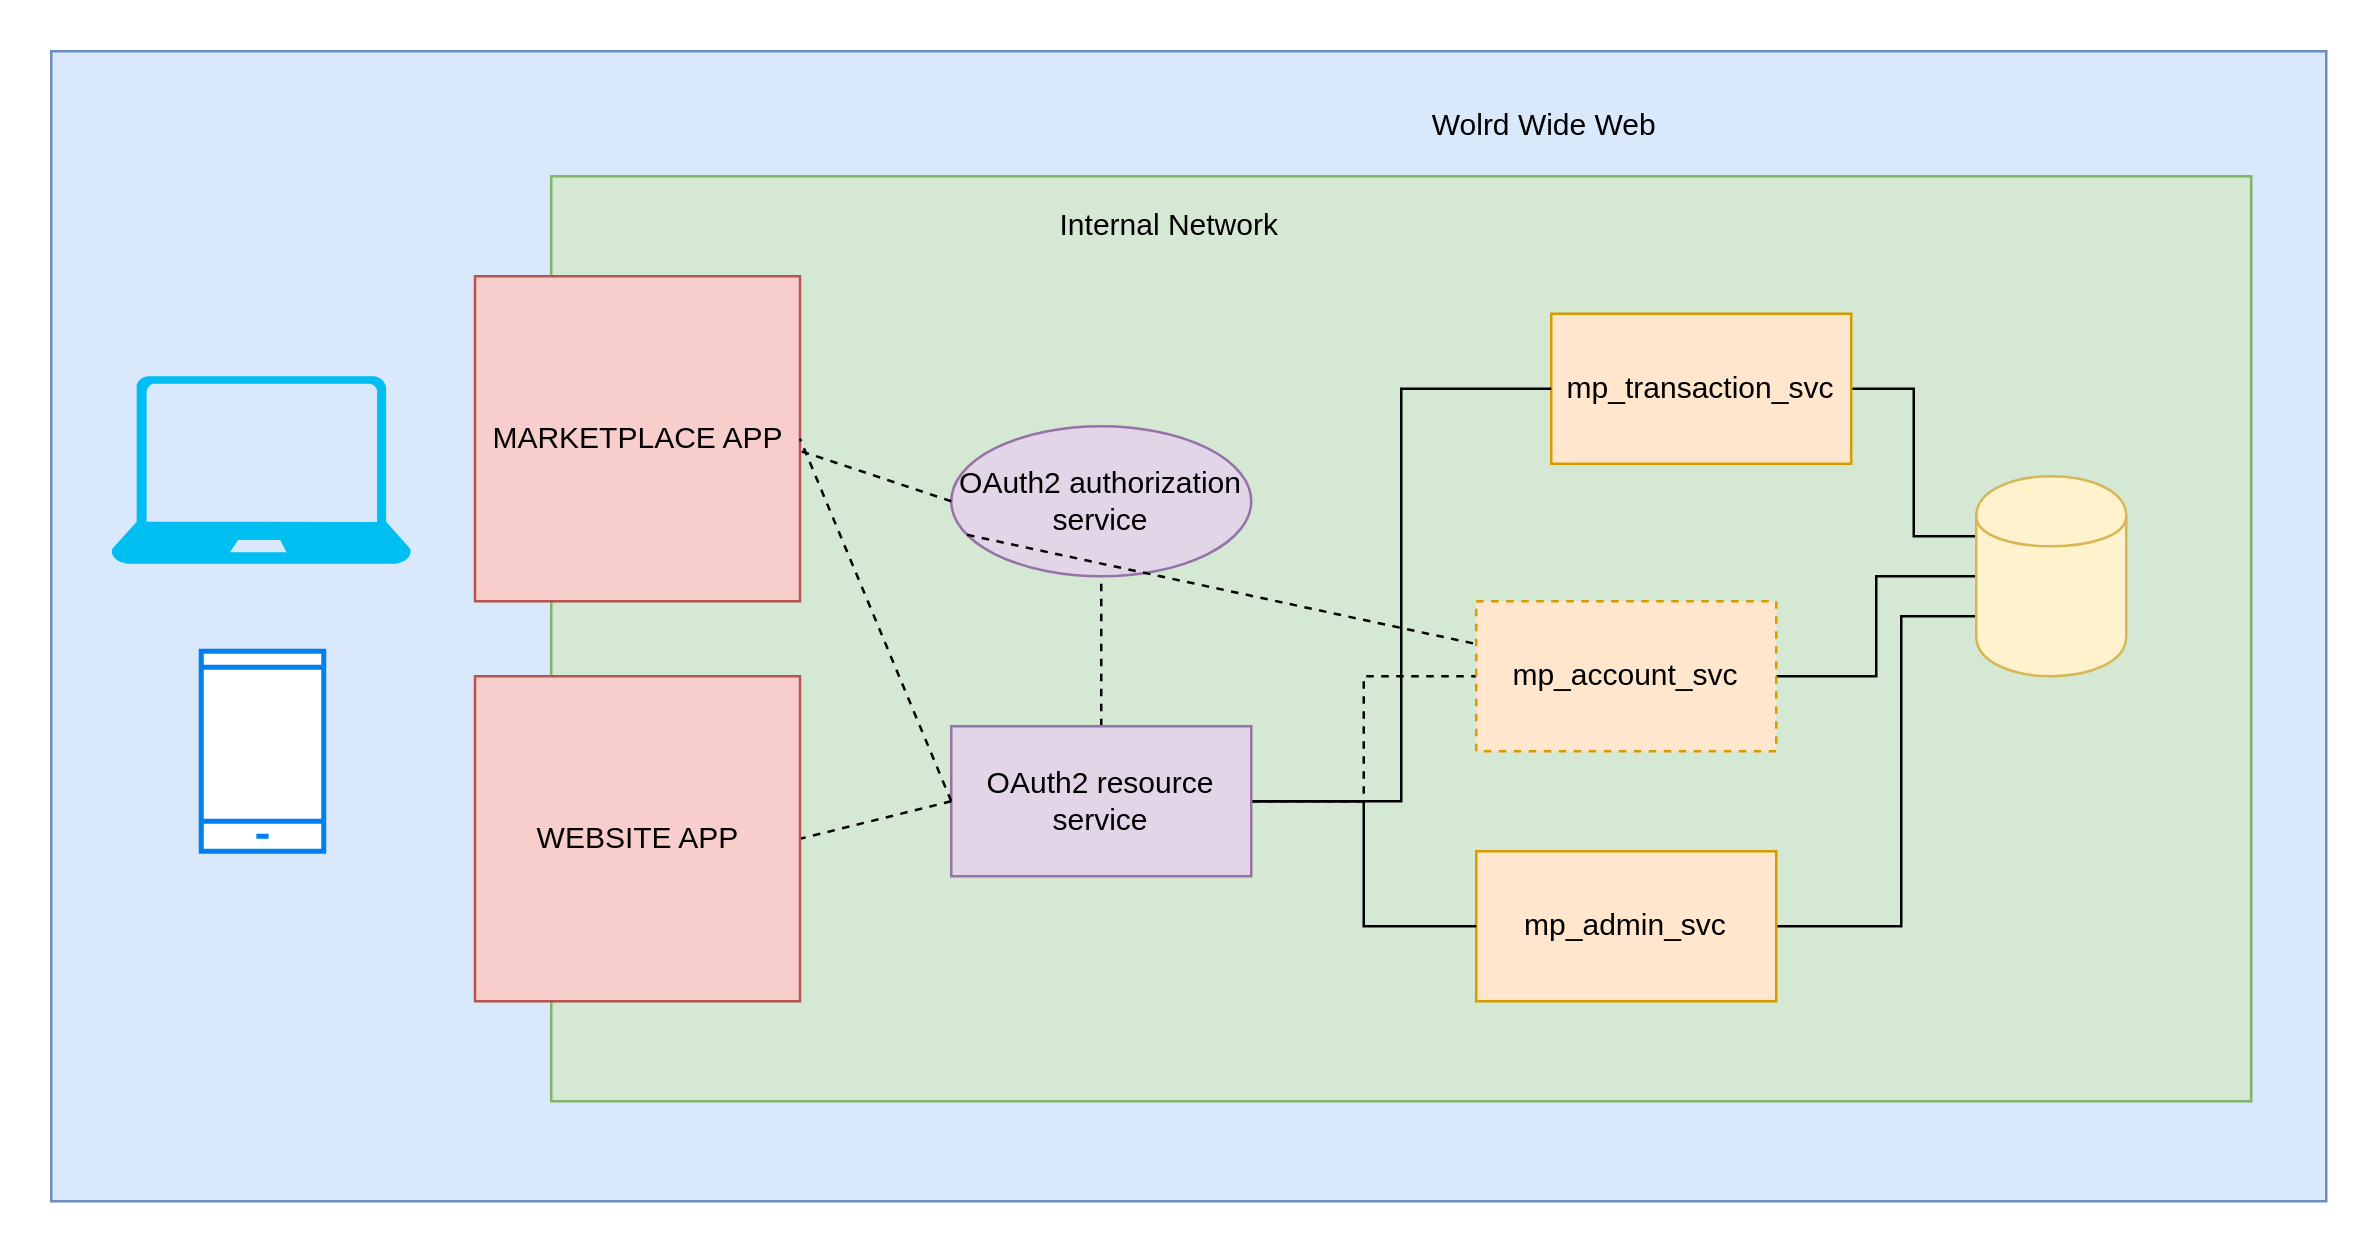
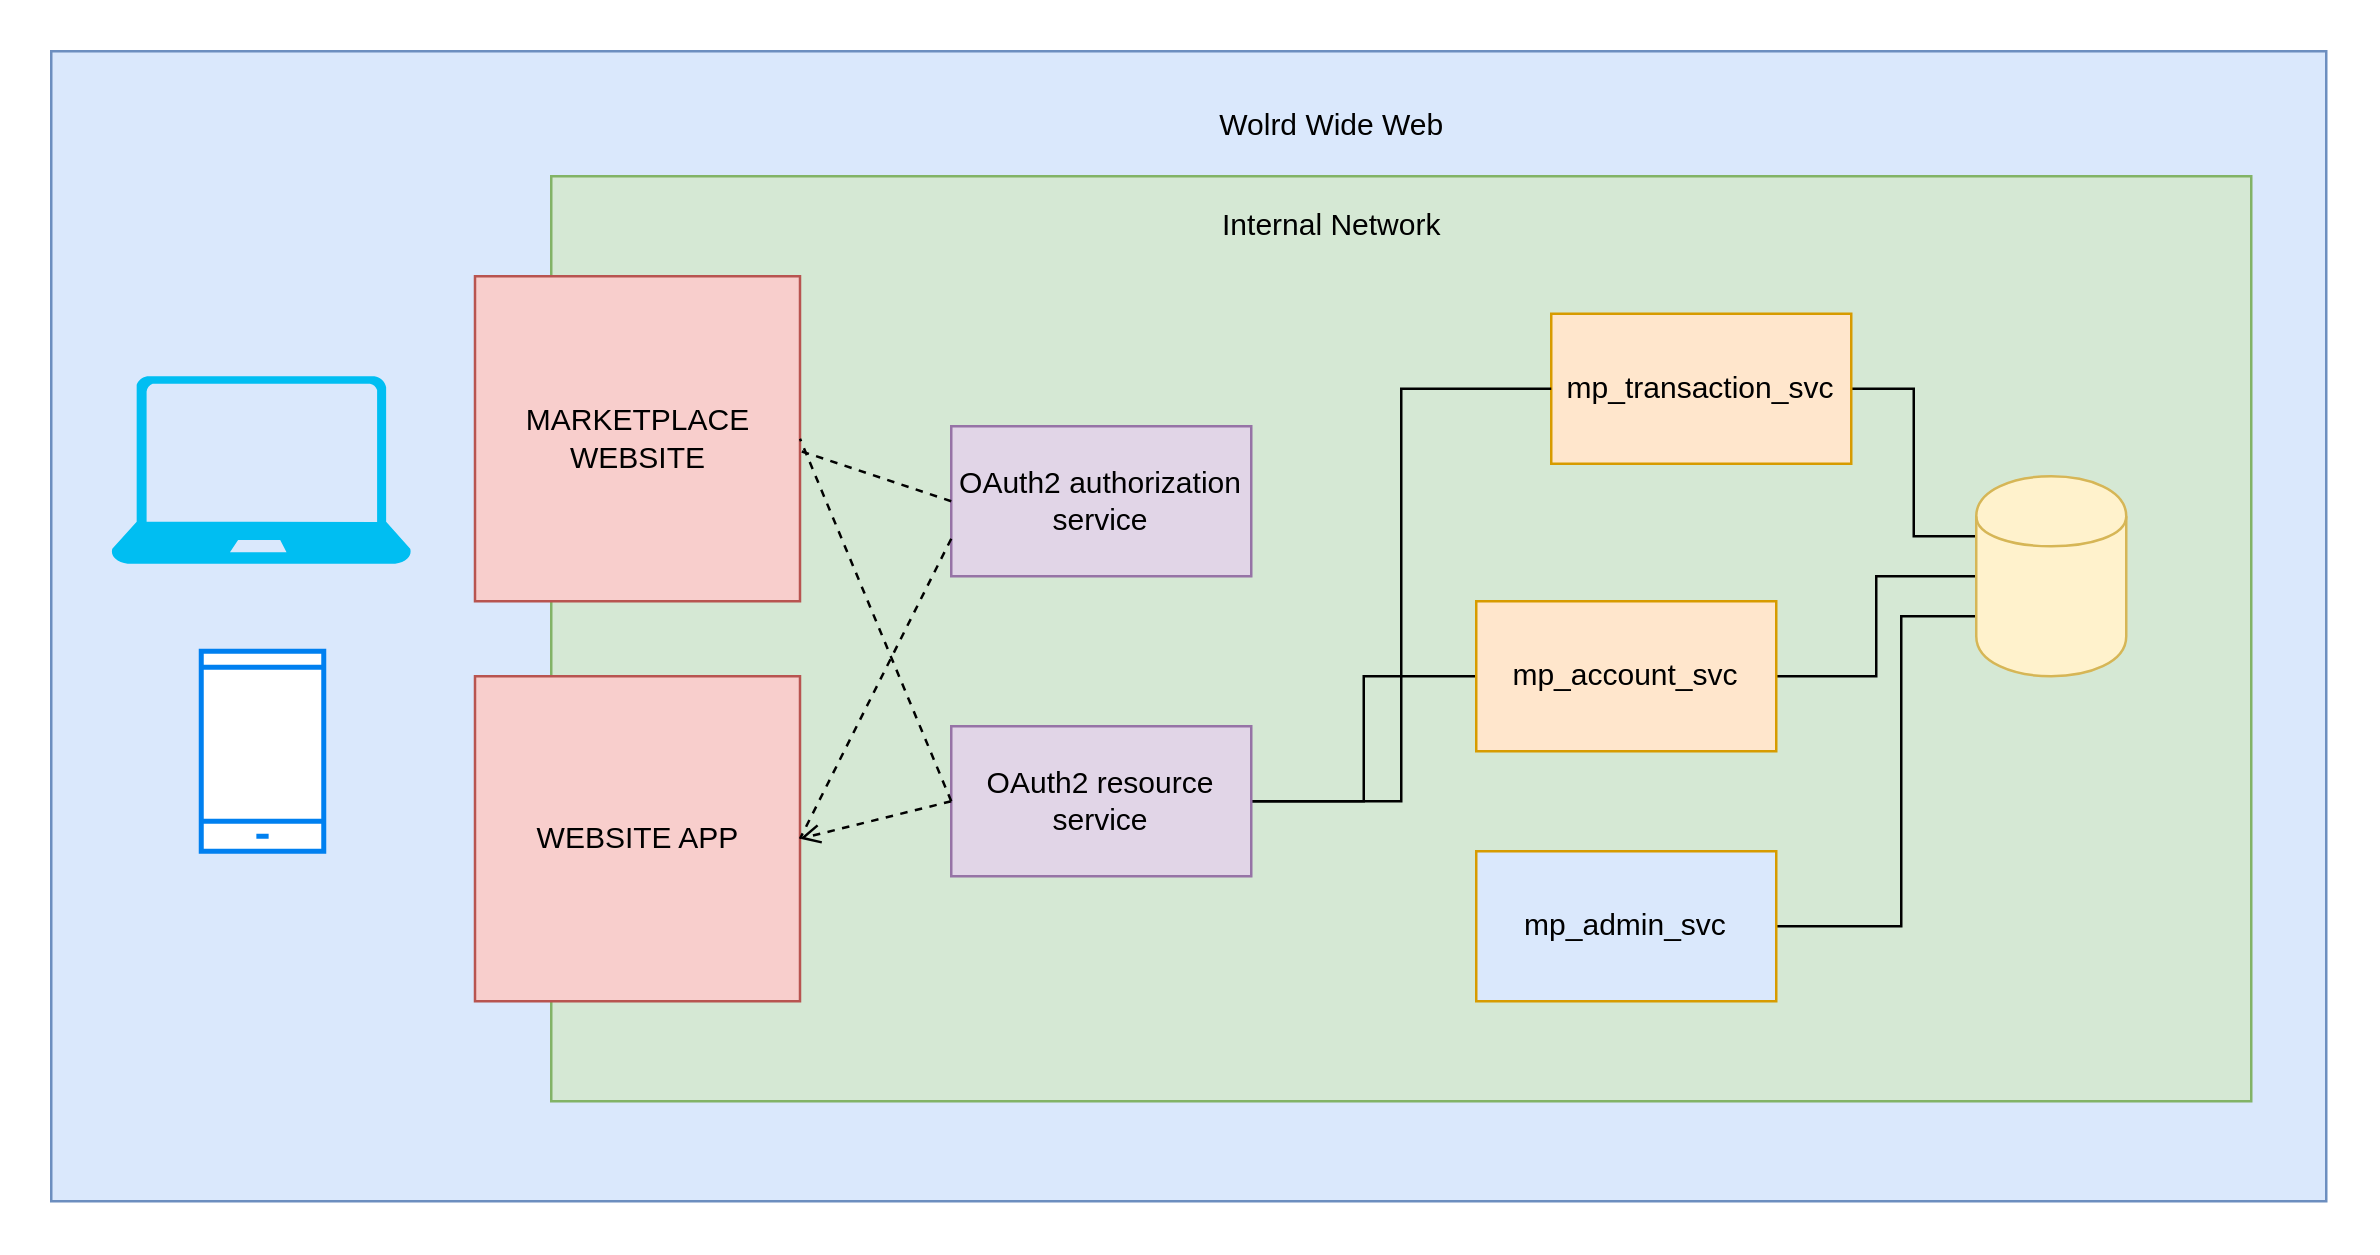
(1545, 126) -> (1333, 126)
(1170, 226) -> (1333, 226)
(639, 439) -> (639, 439)
(1101, 501) -> (1101, 501)
(1181, 581) -> (846, 747)
(1101, 652) -> none
(1626, 676) -> (1626, 676)
(1364, 721) -> (1364, 721)
(806, 837) -> (809, 836)
(1364, 922) -> none
(1626, 926) -> (1626, 926)
